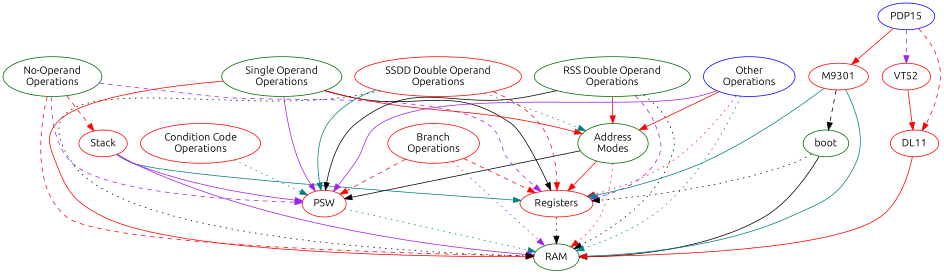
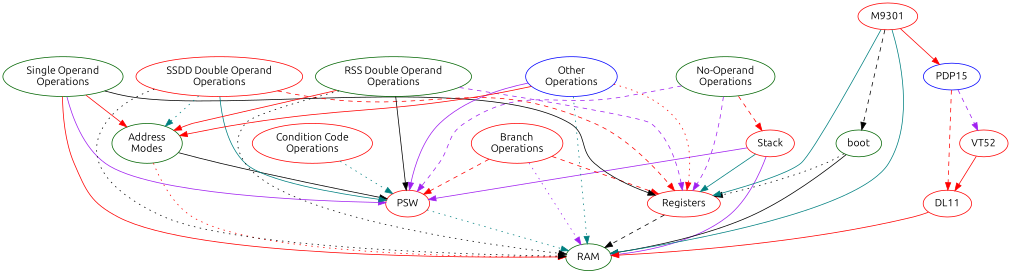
(875, 44) -> (917, 44)
(585, 173) -> none
(556, 227) -> (638, 229)
(143, 235) -> none
